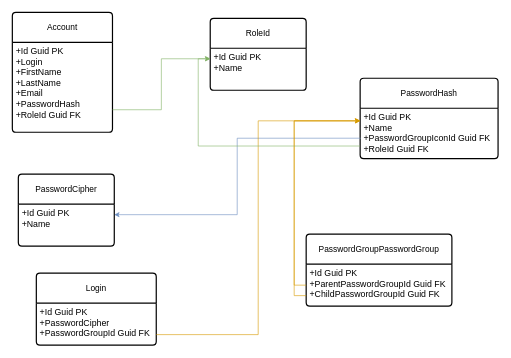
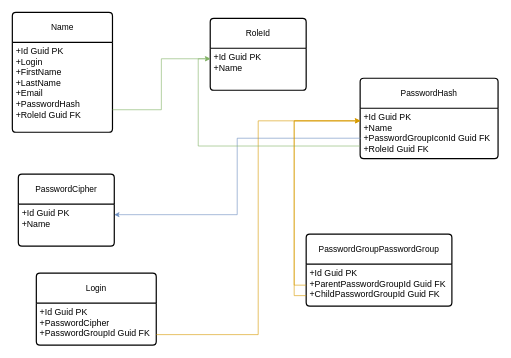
(62, 27) -> (62, 27)
